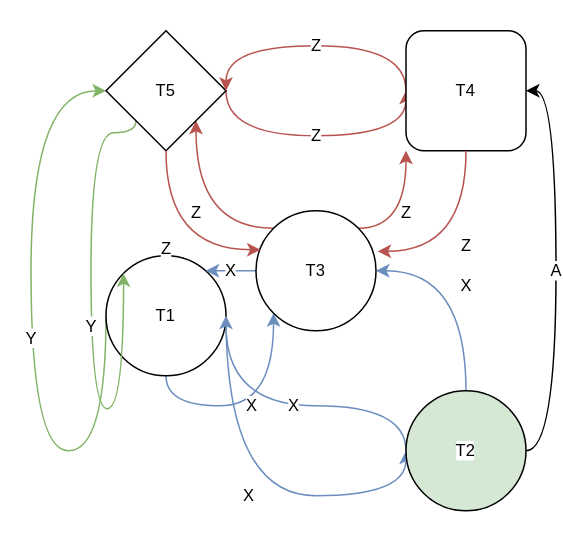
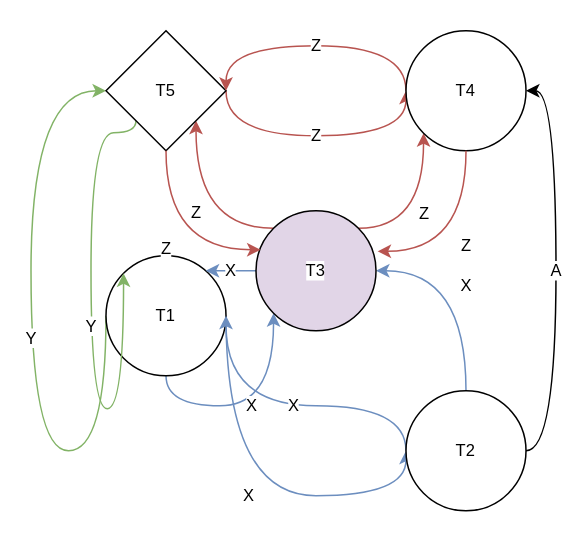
(466, 91) -> (466, 91)
(316, 271) -> (316, 271)
(466, 451) -> (466, 451)
